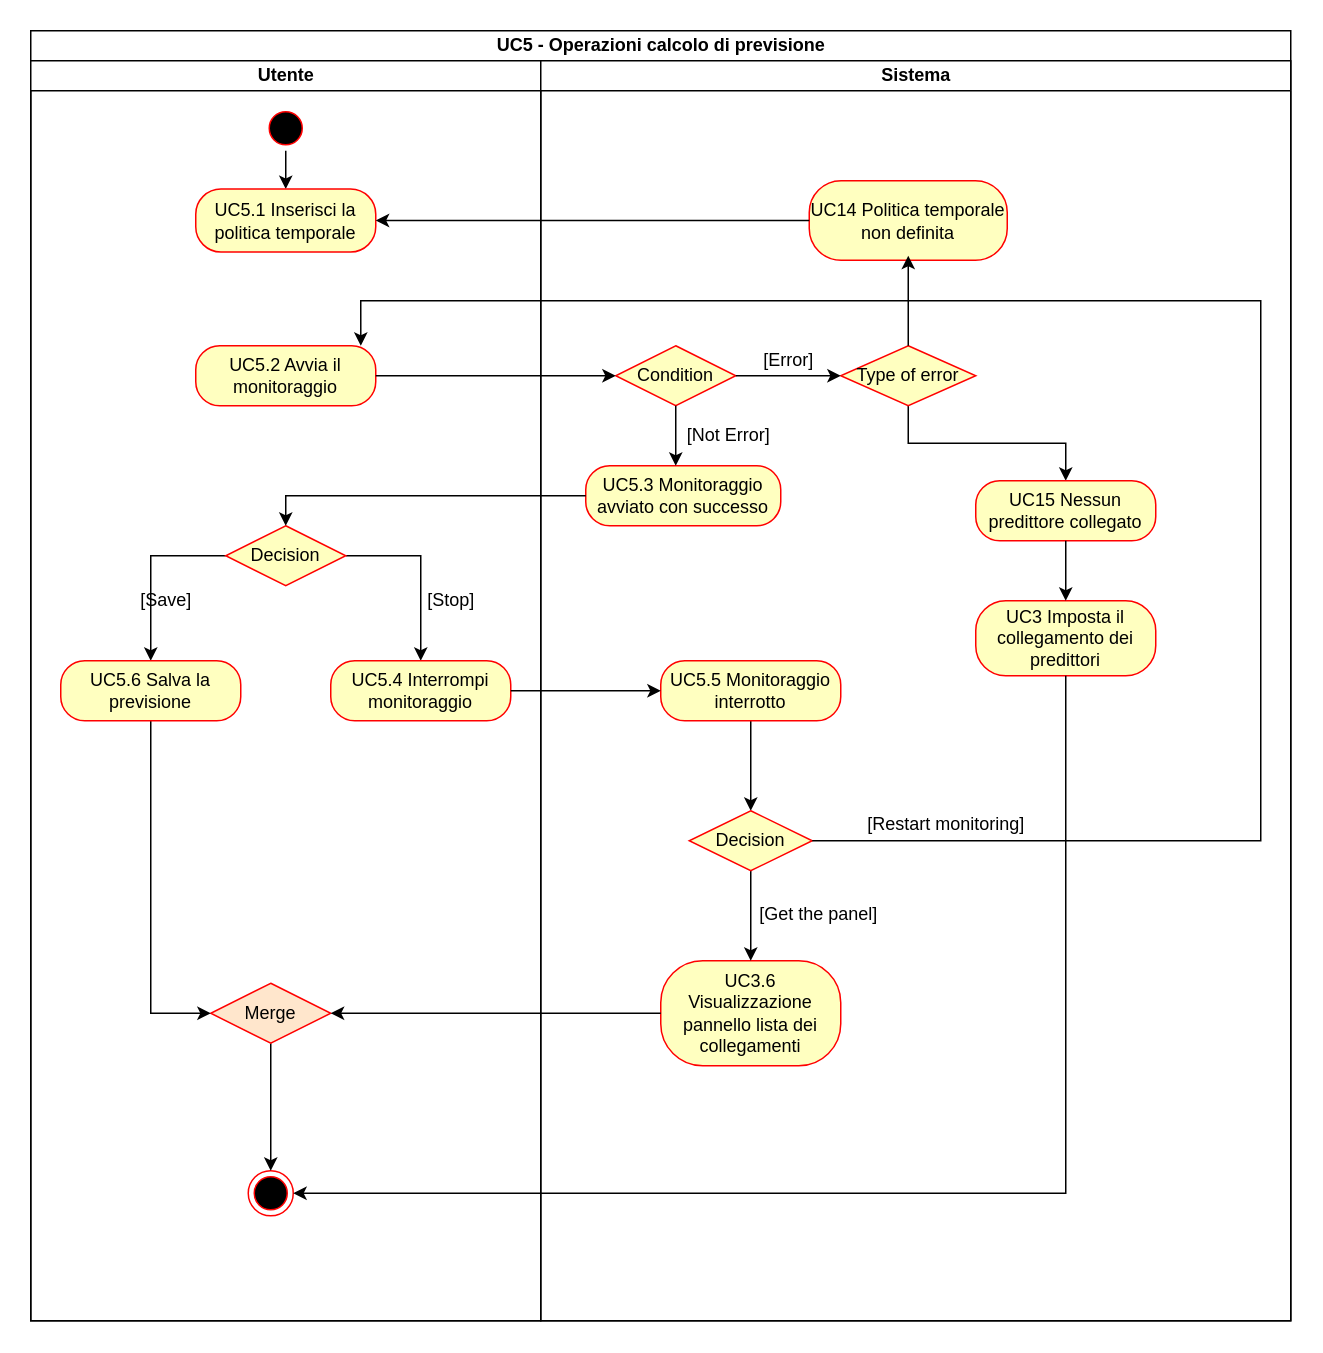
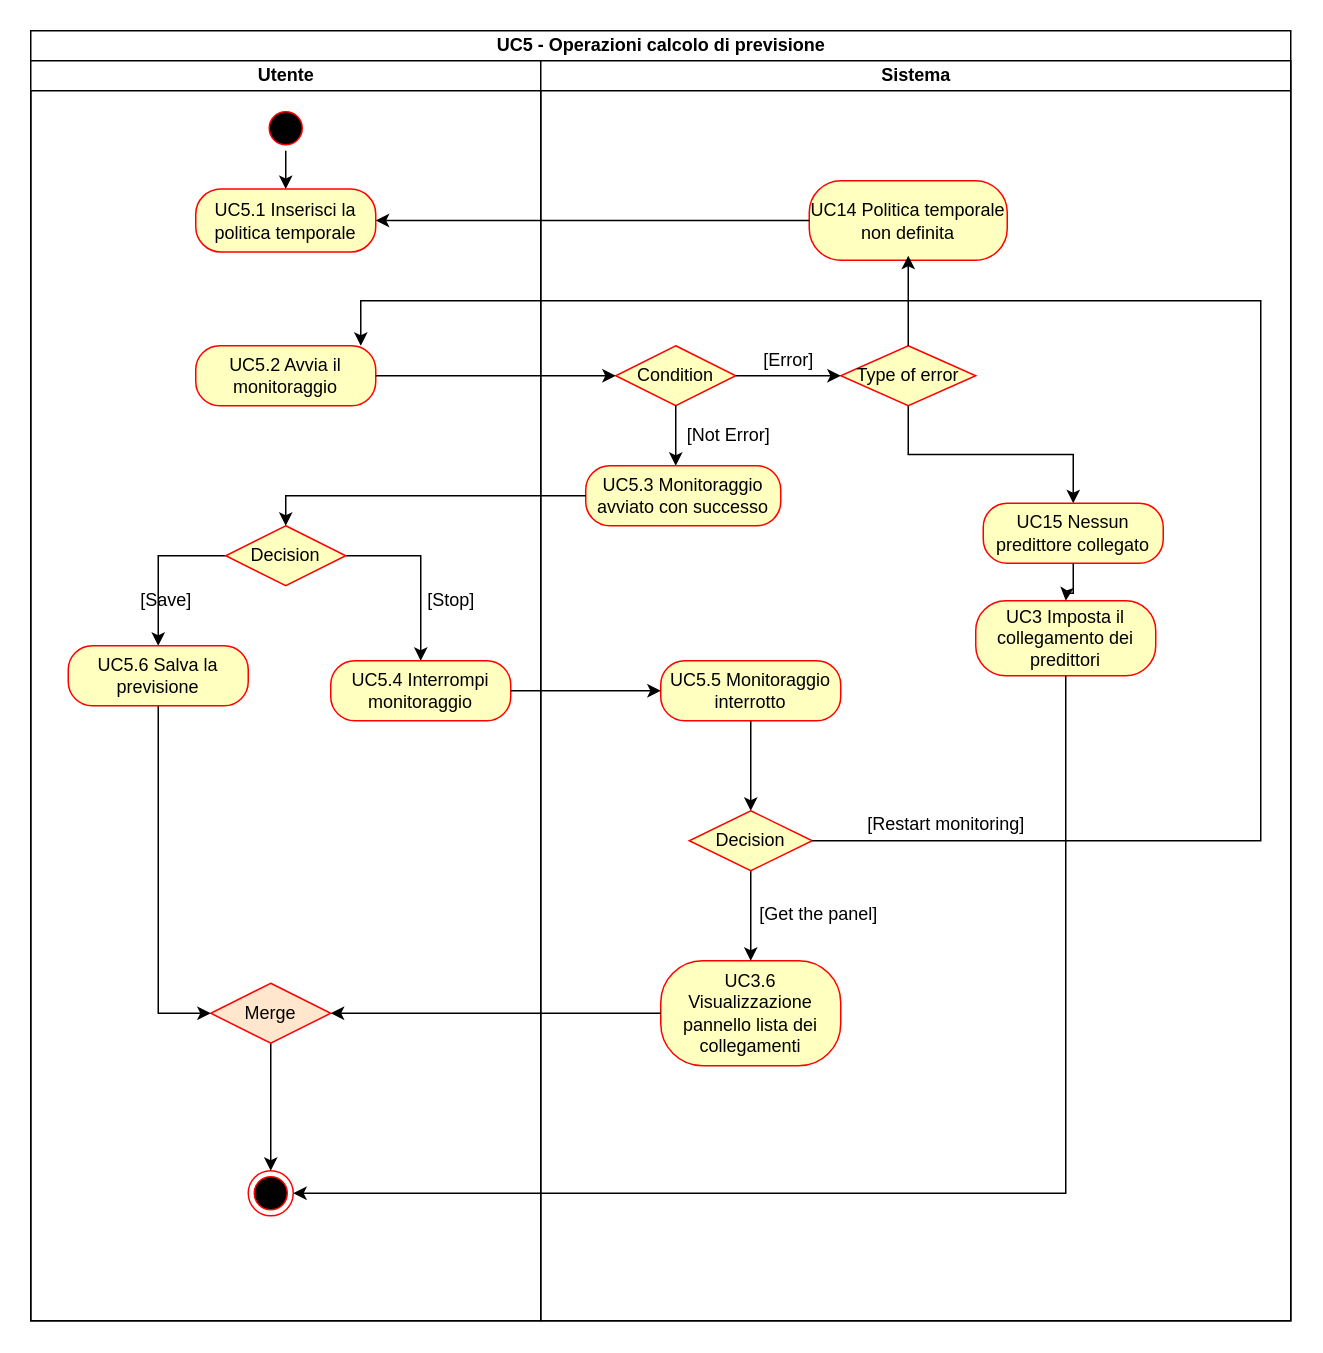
(1066, 511) -> (1073, 533)
(151, 691) -> (158, 676)
